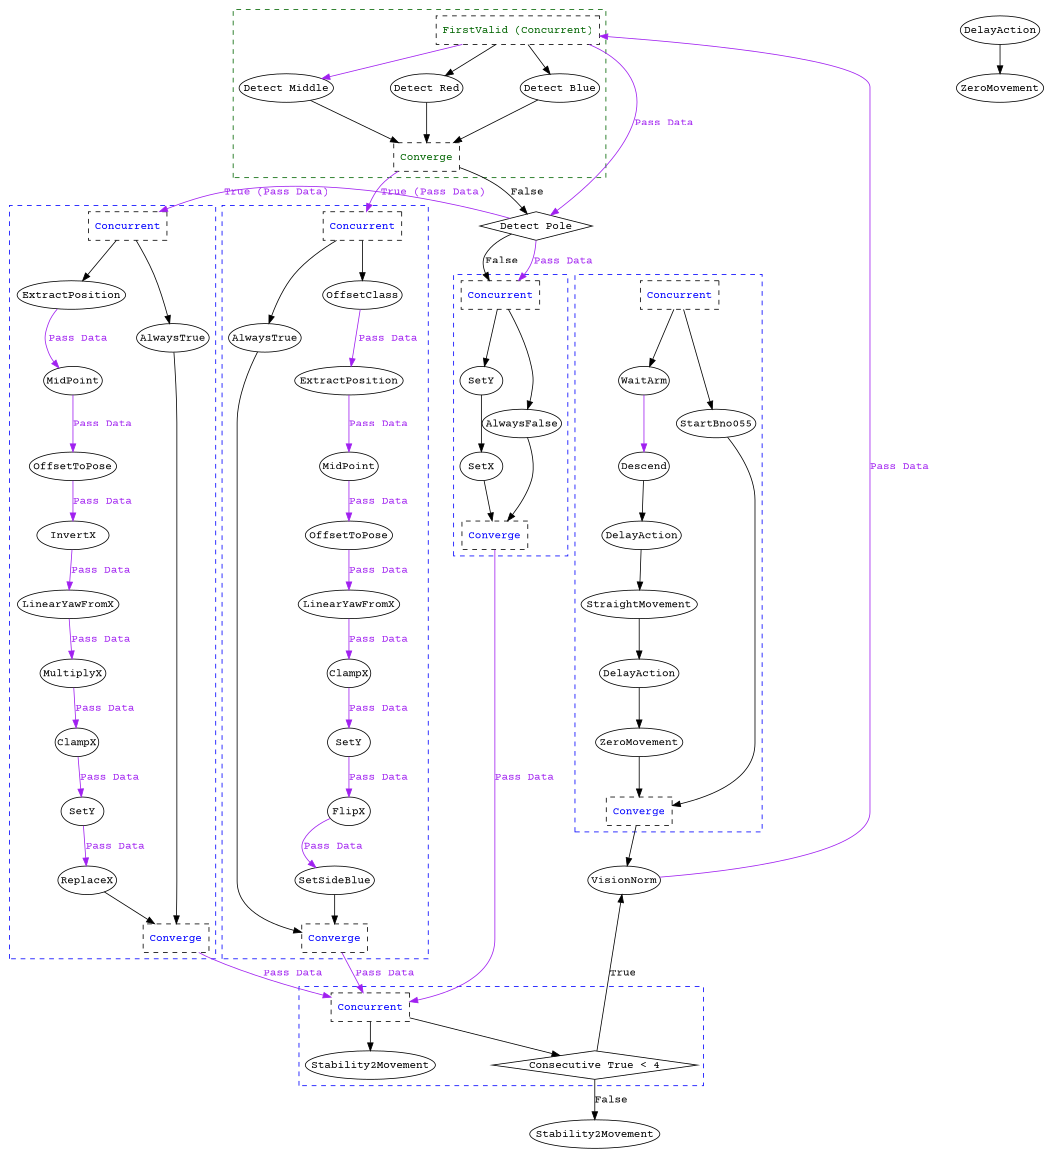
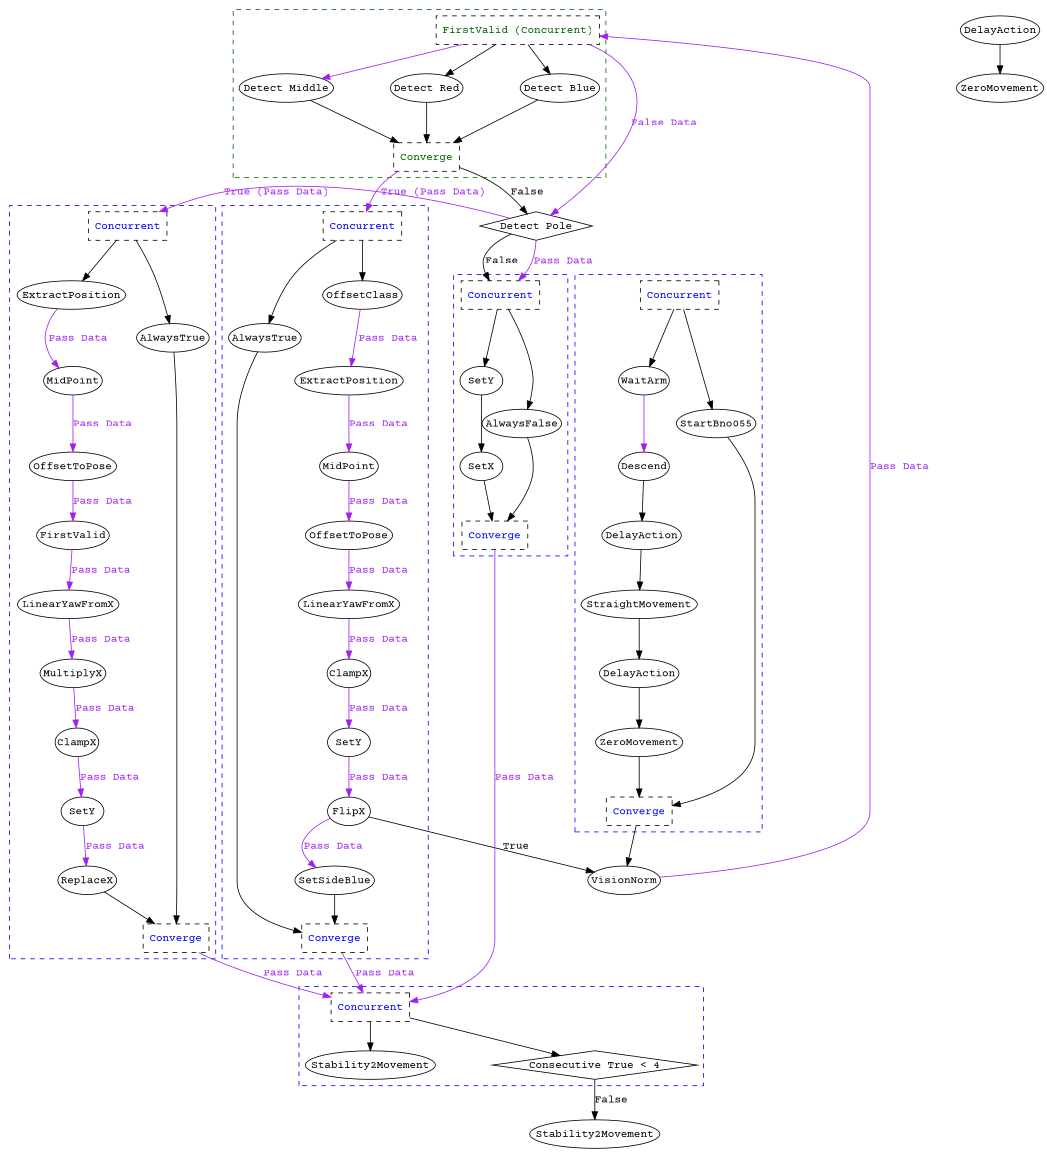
(664, 123) -> (664, 123)
(73, 535) -> (73, 535)
(609, 977) -> (477, 844)
